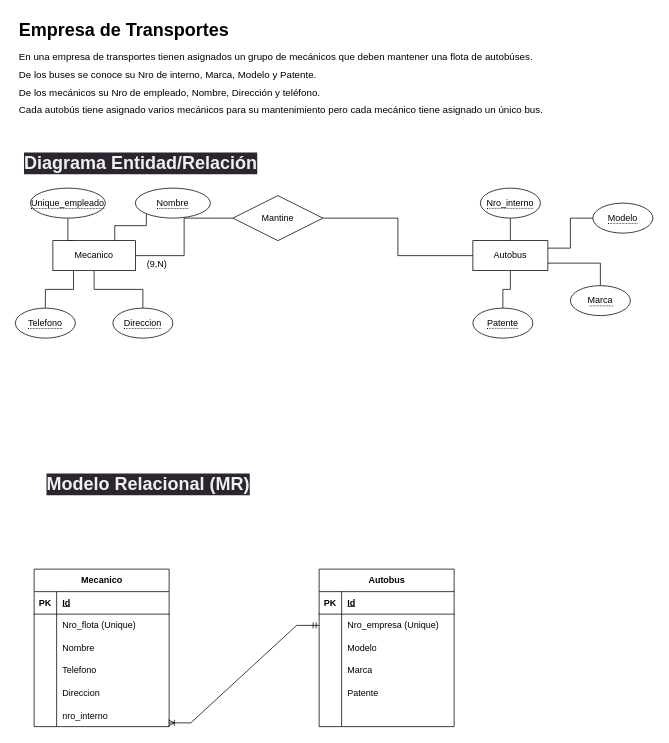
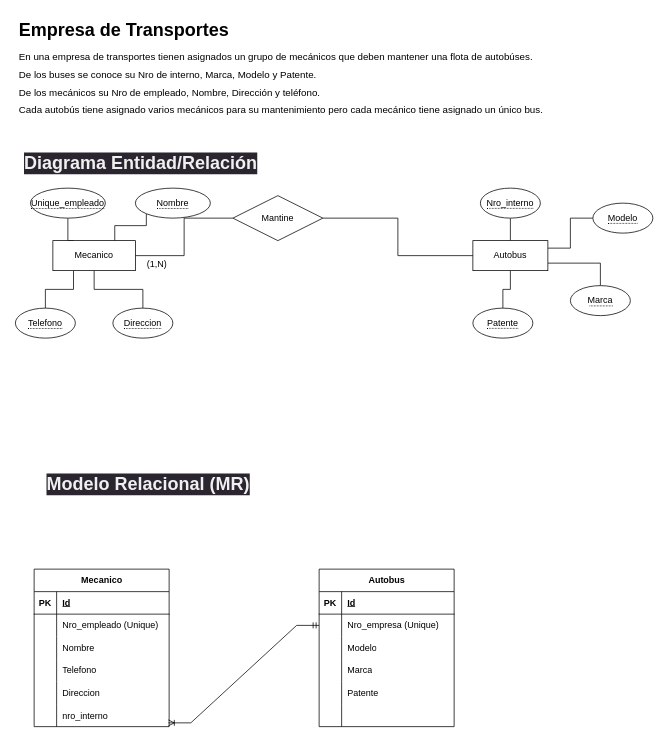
(157, 264) -> (157, 264)
(104, 625) -> (112, 625)
